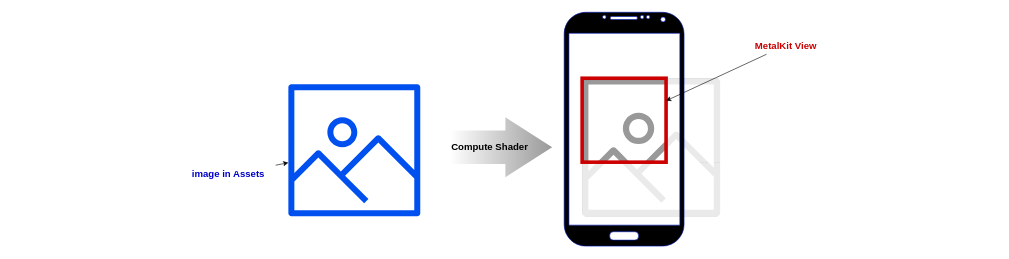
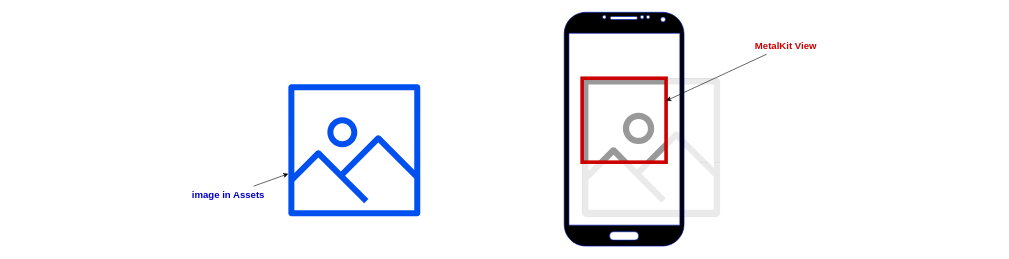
(501, 147) -> none
(228, 174) -> (228, 195)
